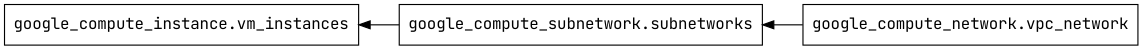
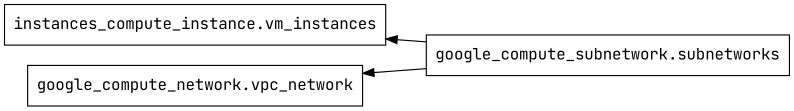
(182, 25) -> (195, 25)
(788, 25) -> (400, 71)
